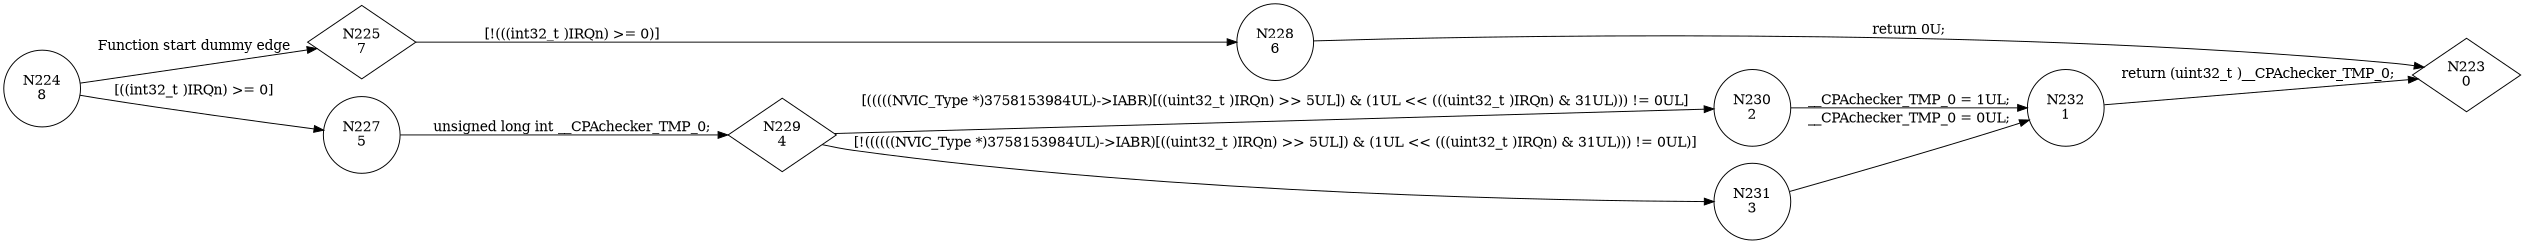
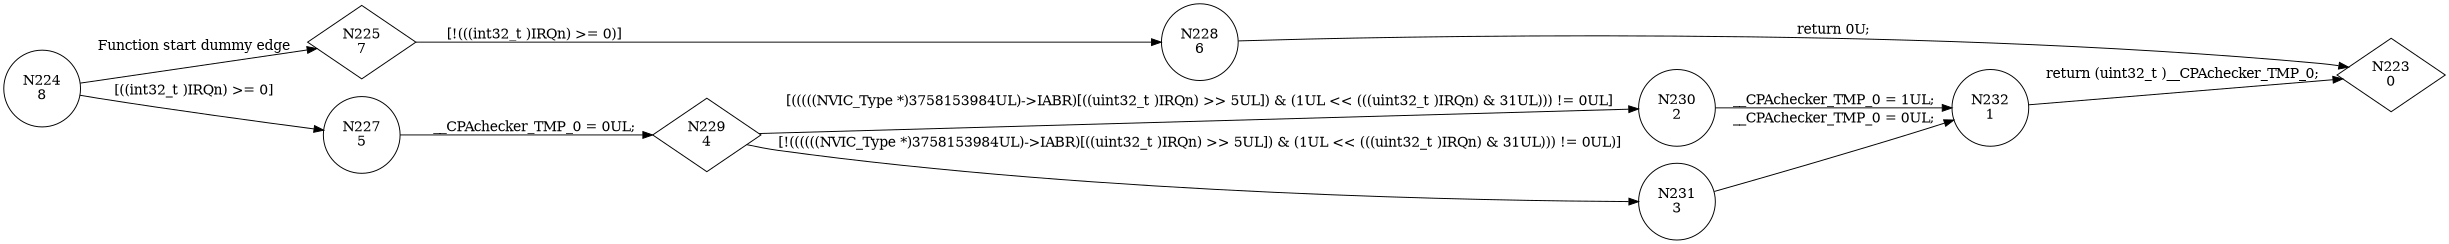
(572, 128) -> (534, 128)
